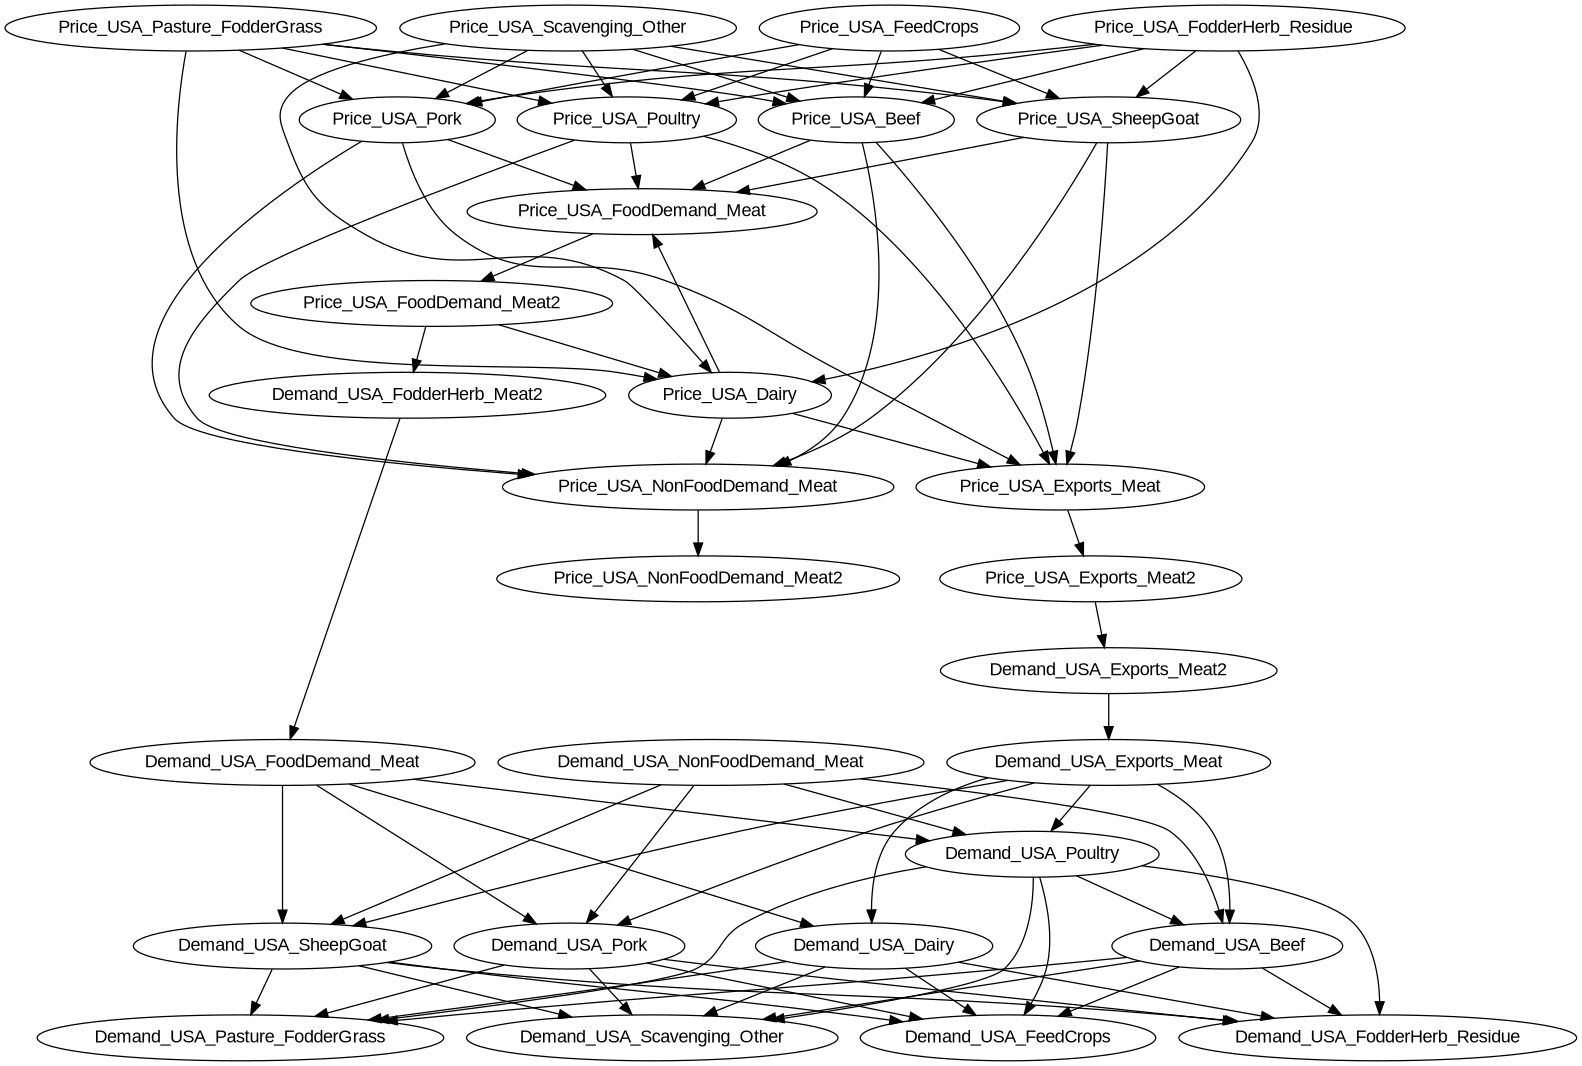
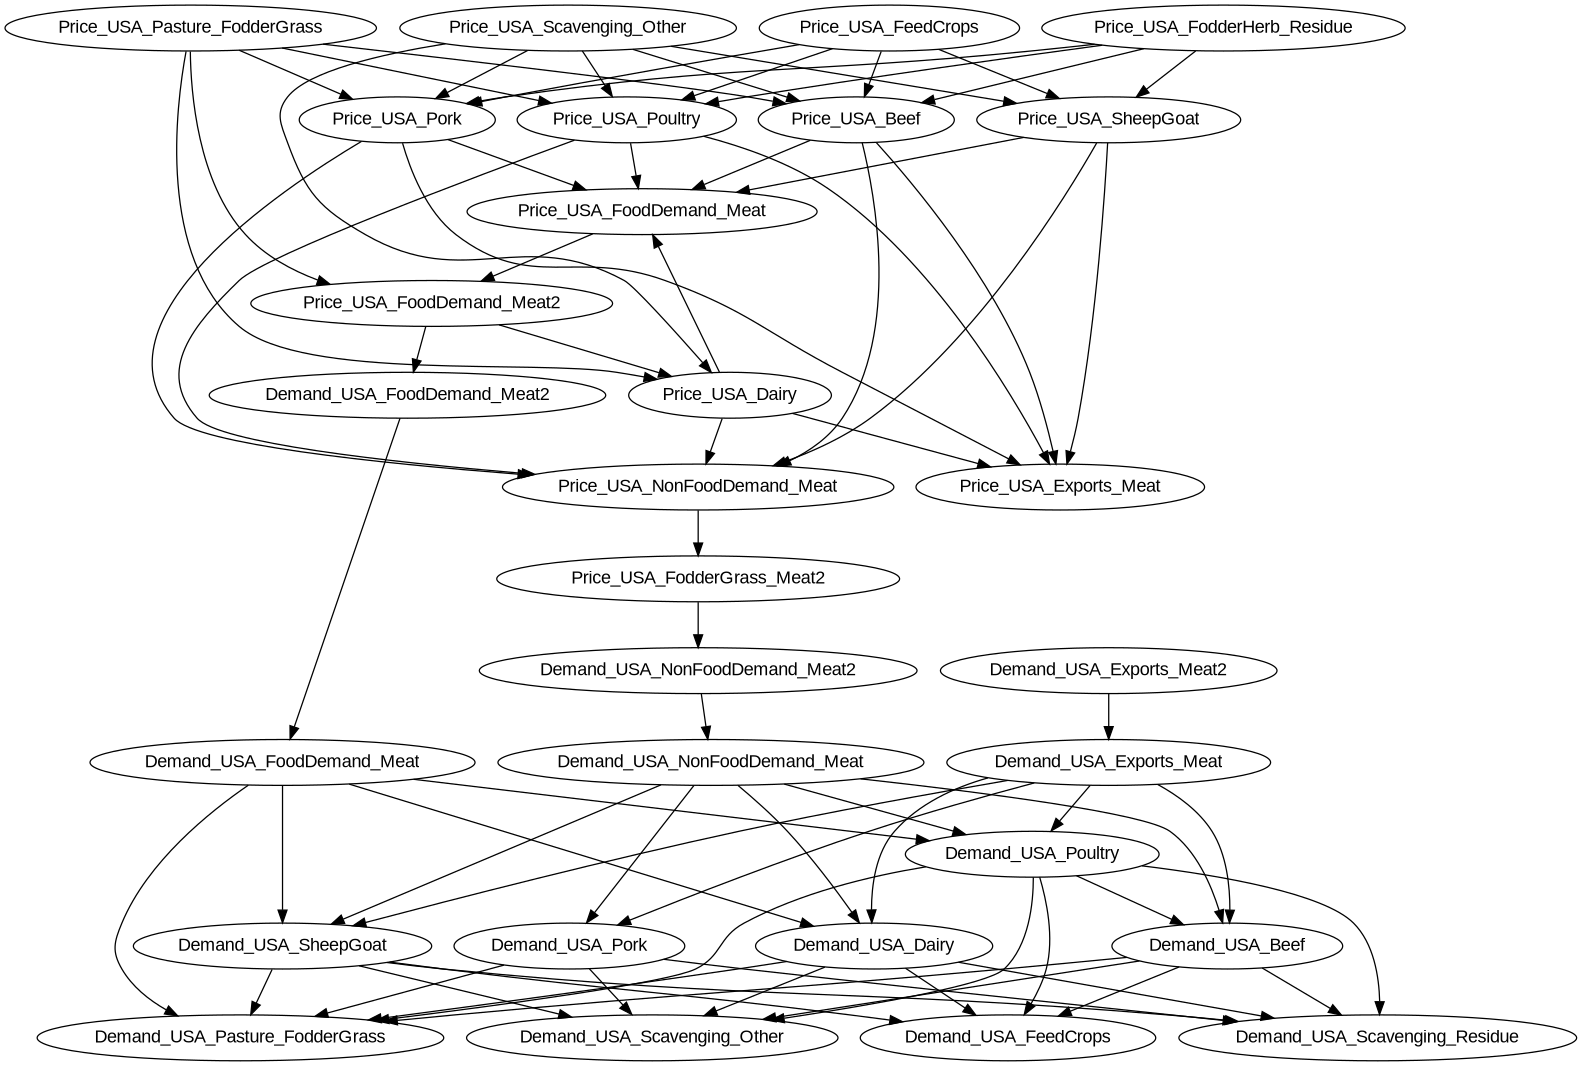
(612, 68) -> (216, 189)
(1105, 278) -> none
(407, 395) -> (407, 395)
(698, 579) -> (698, 579)
(1091, 579) -> none
none -> (698, 671)
none -> (799, 845)
(421, 851) -> (141, 888)
(739, 982) -> none
(1378, 1038) -> (1378, 1038)
